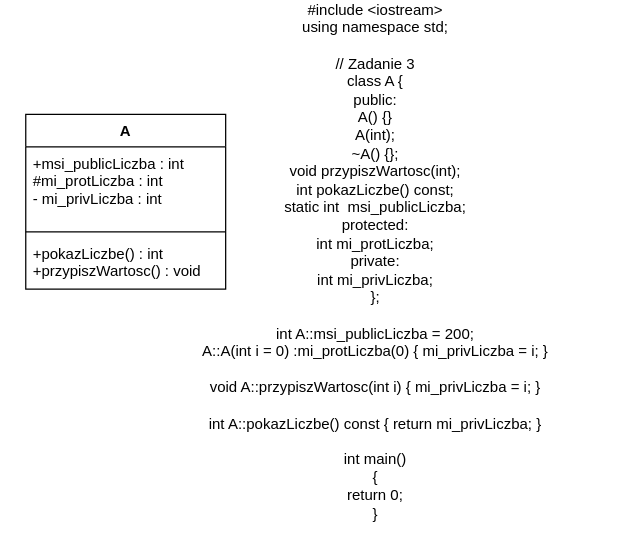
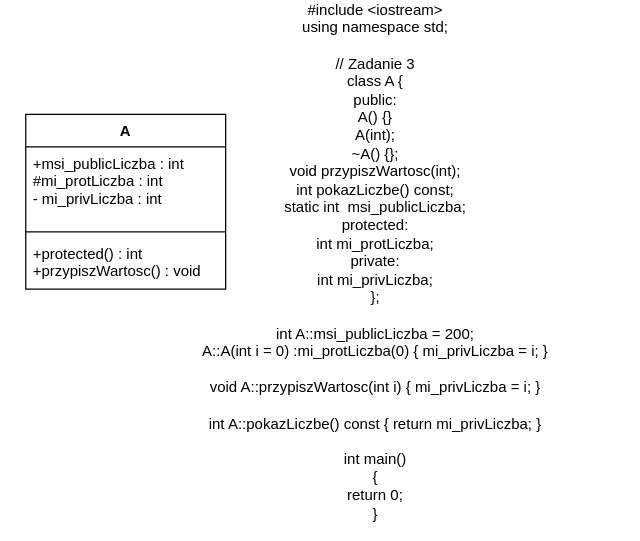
(107, 254) -> (100, 254)
